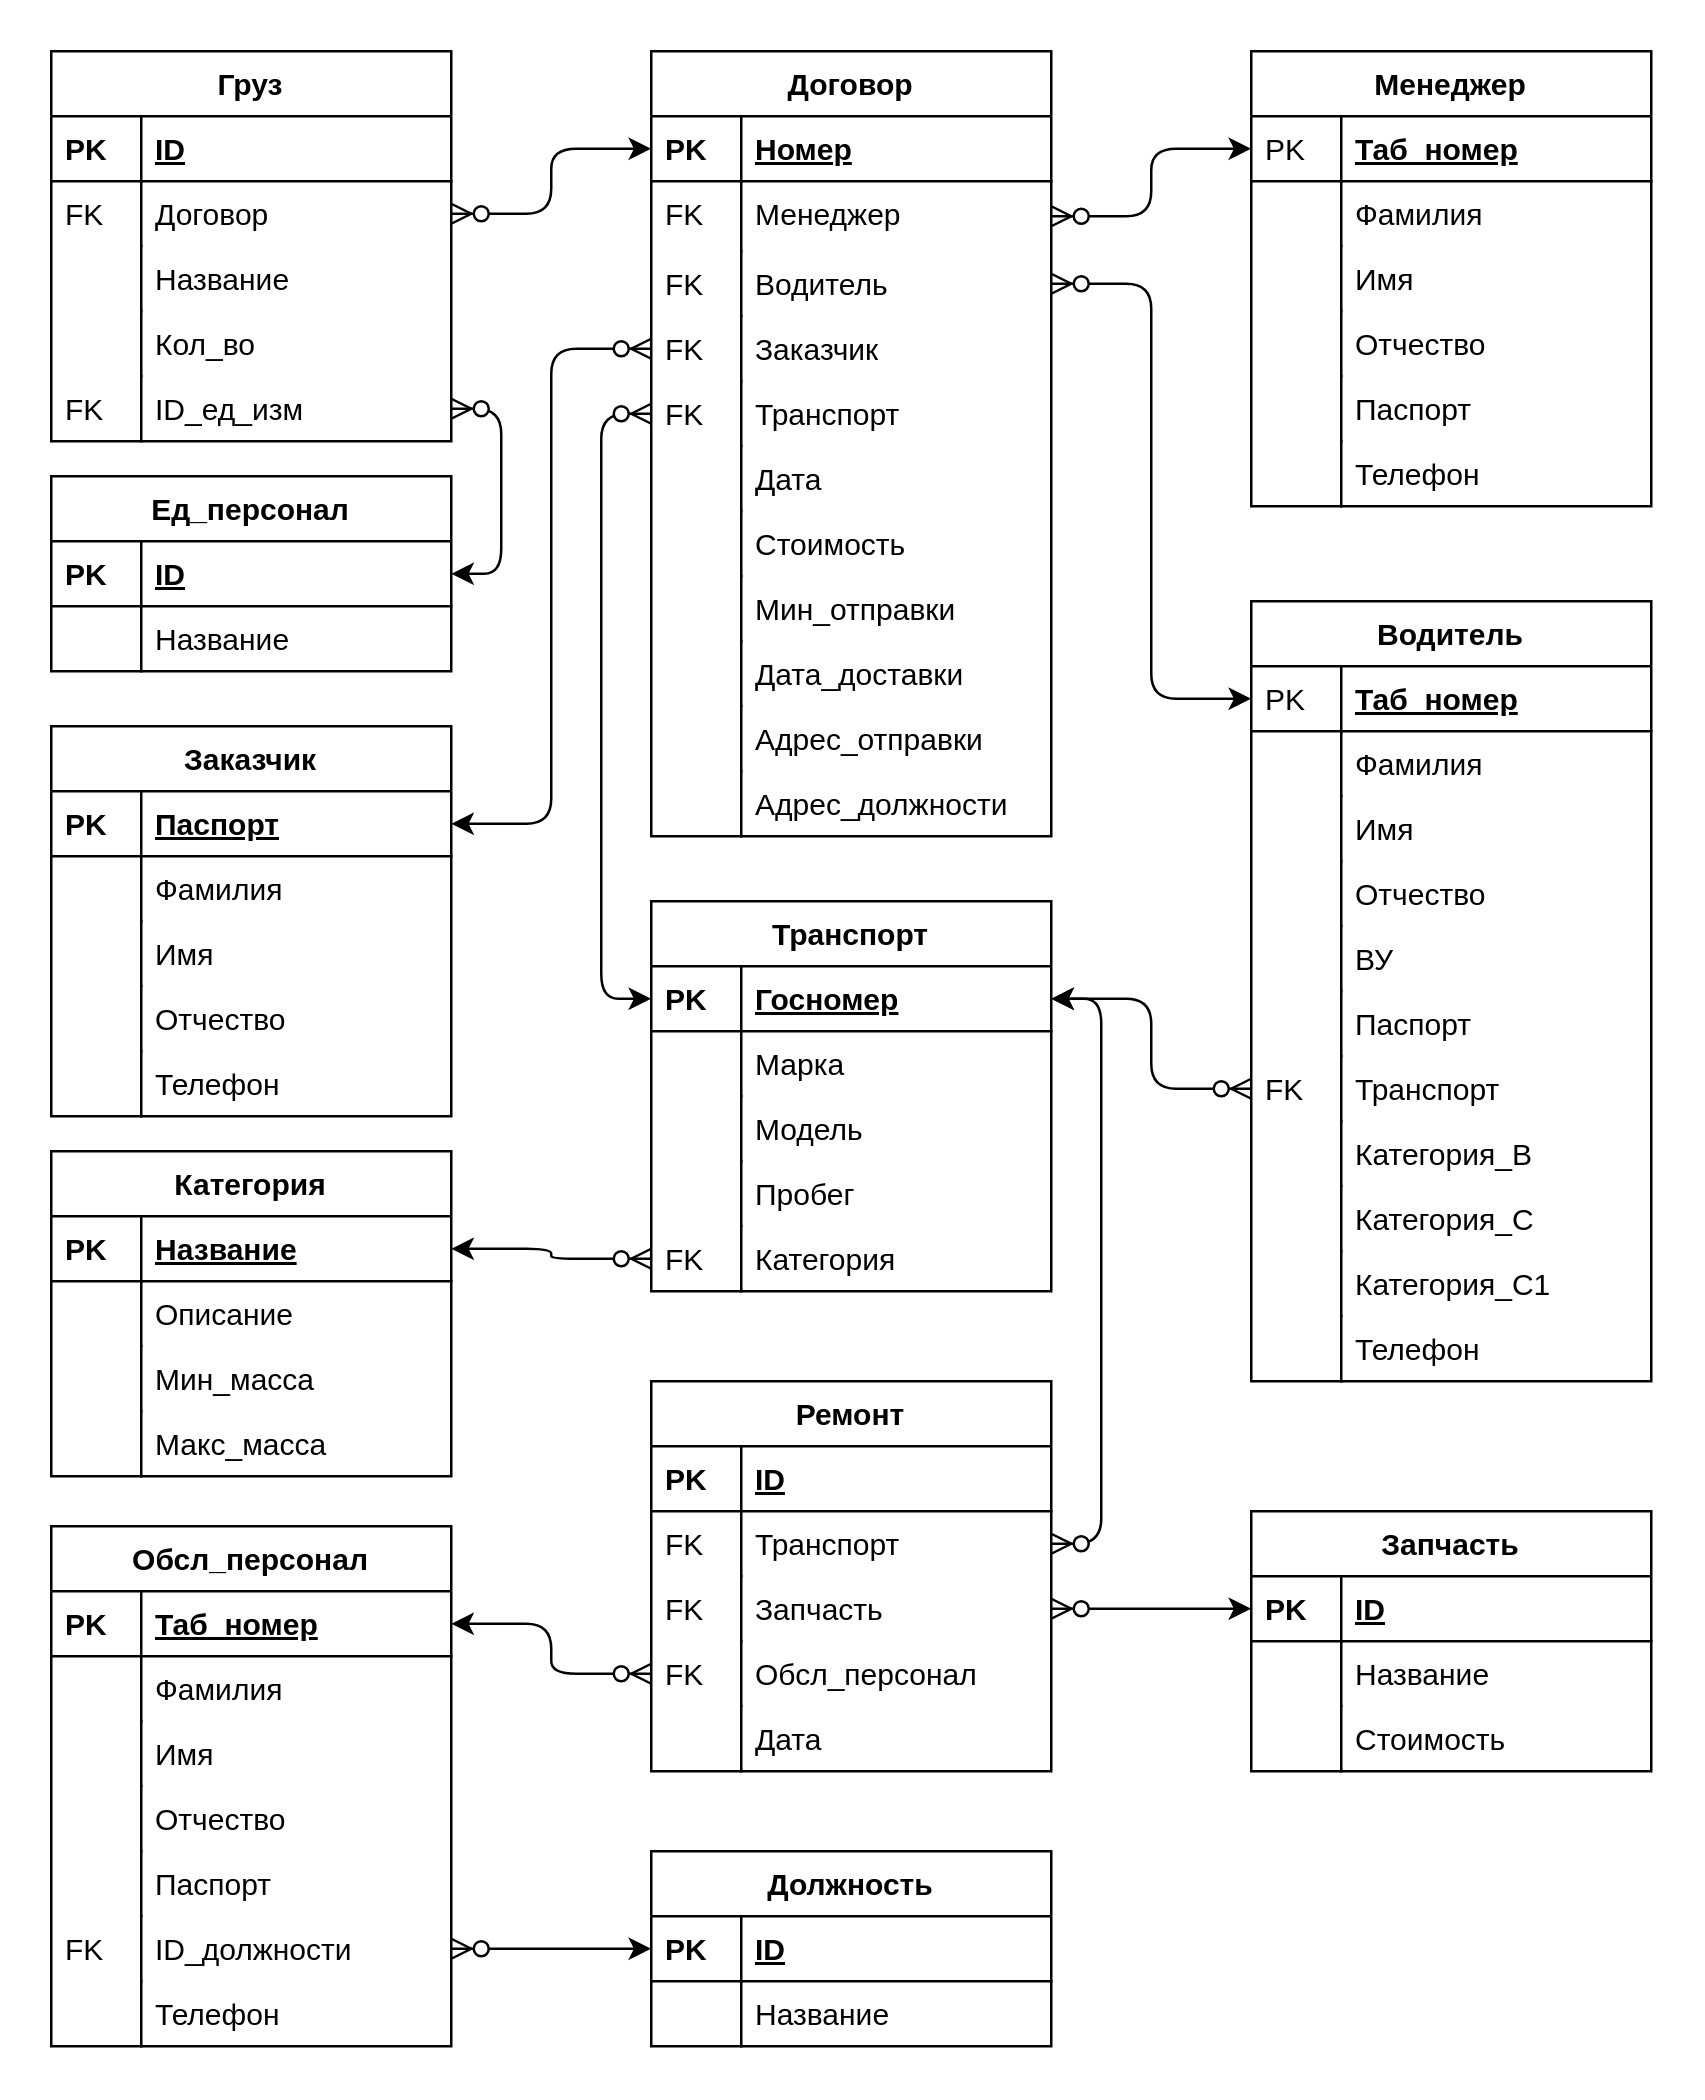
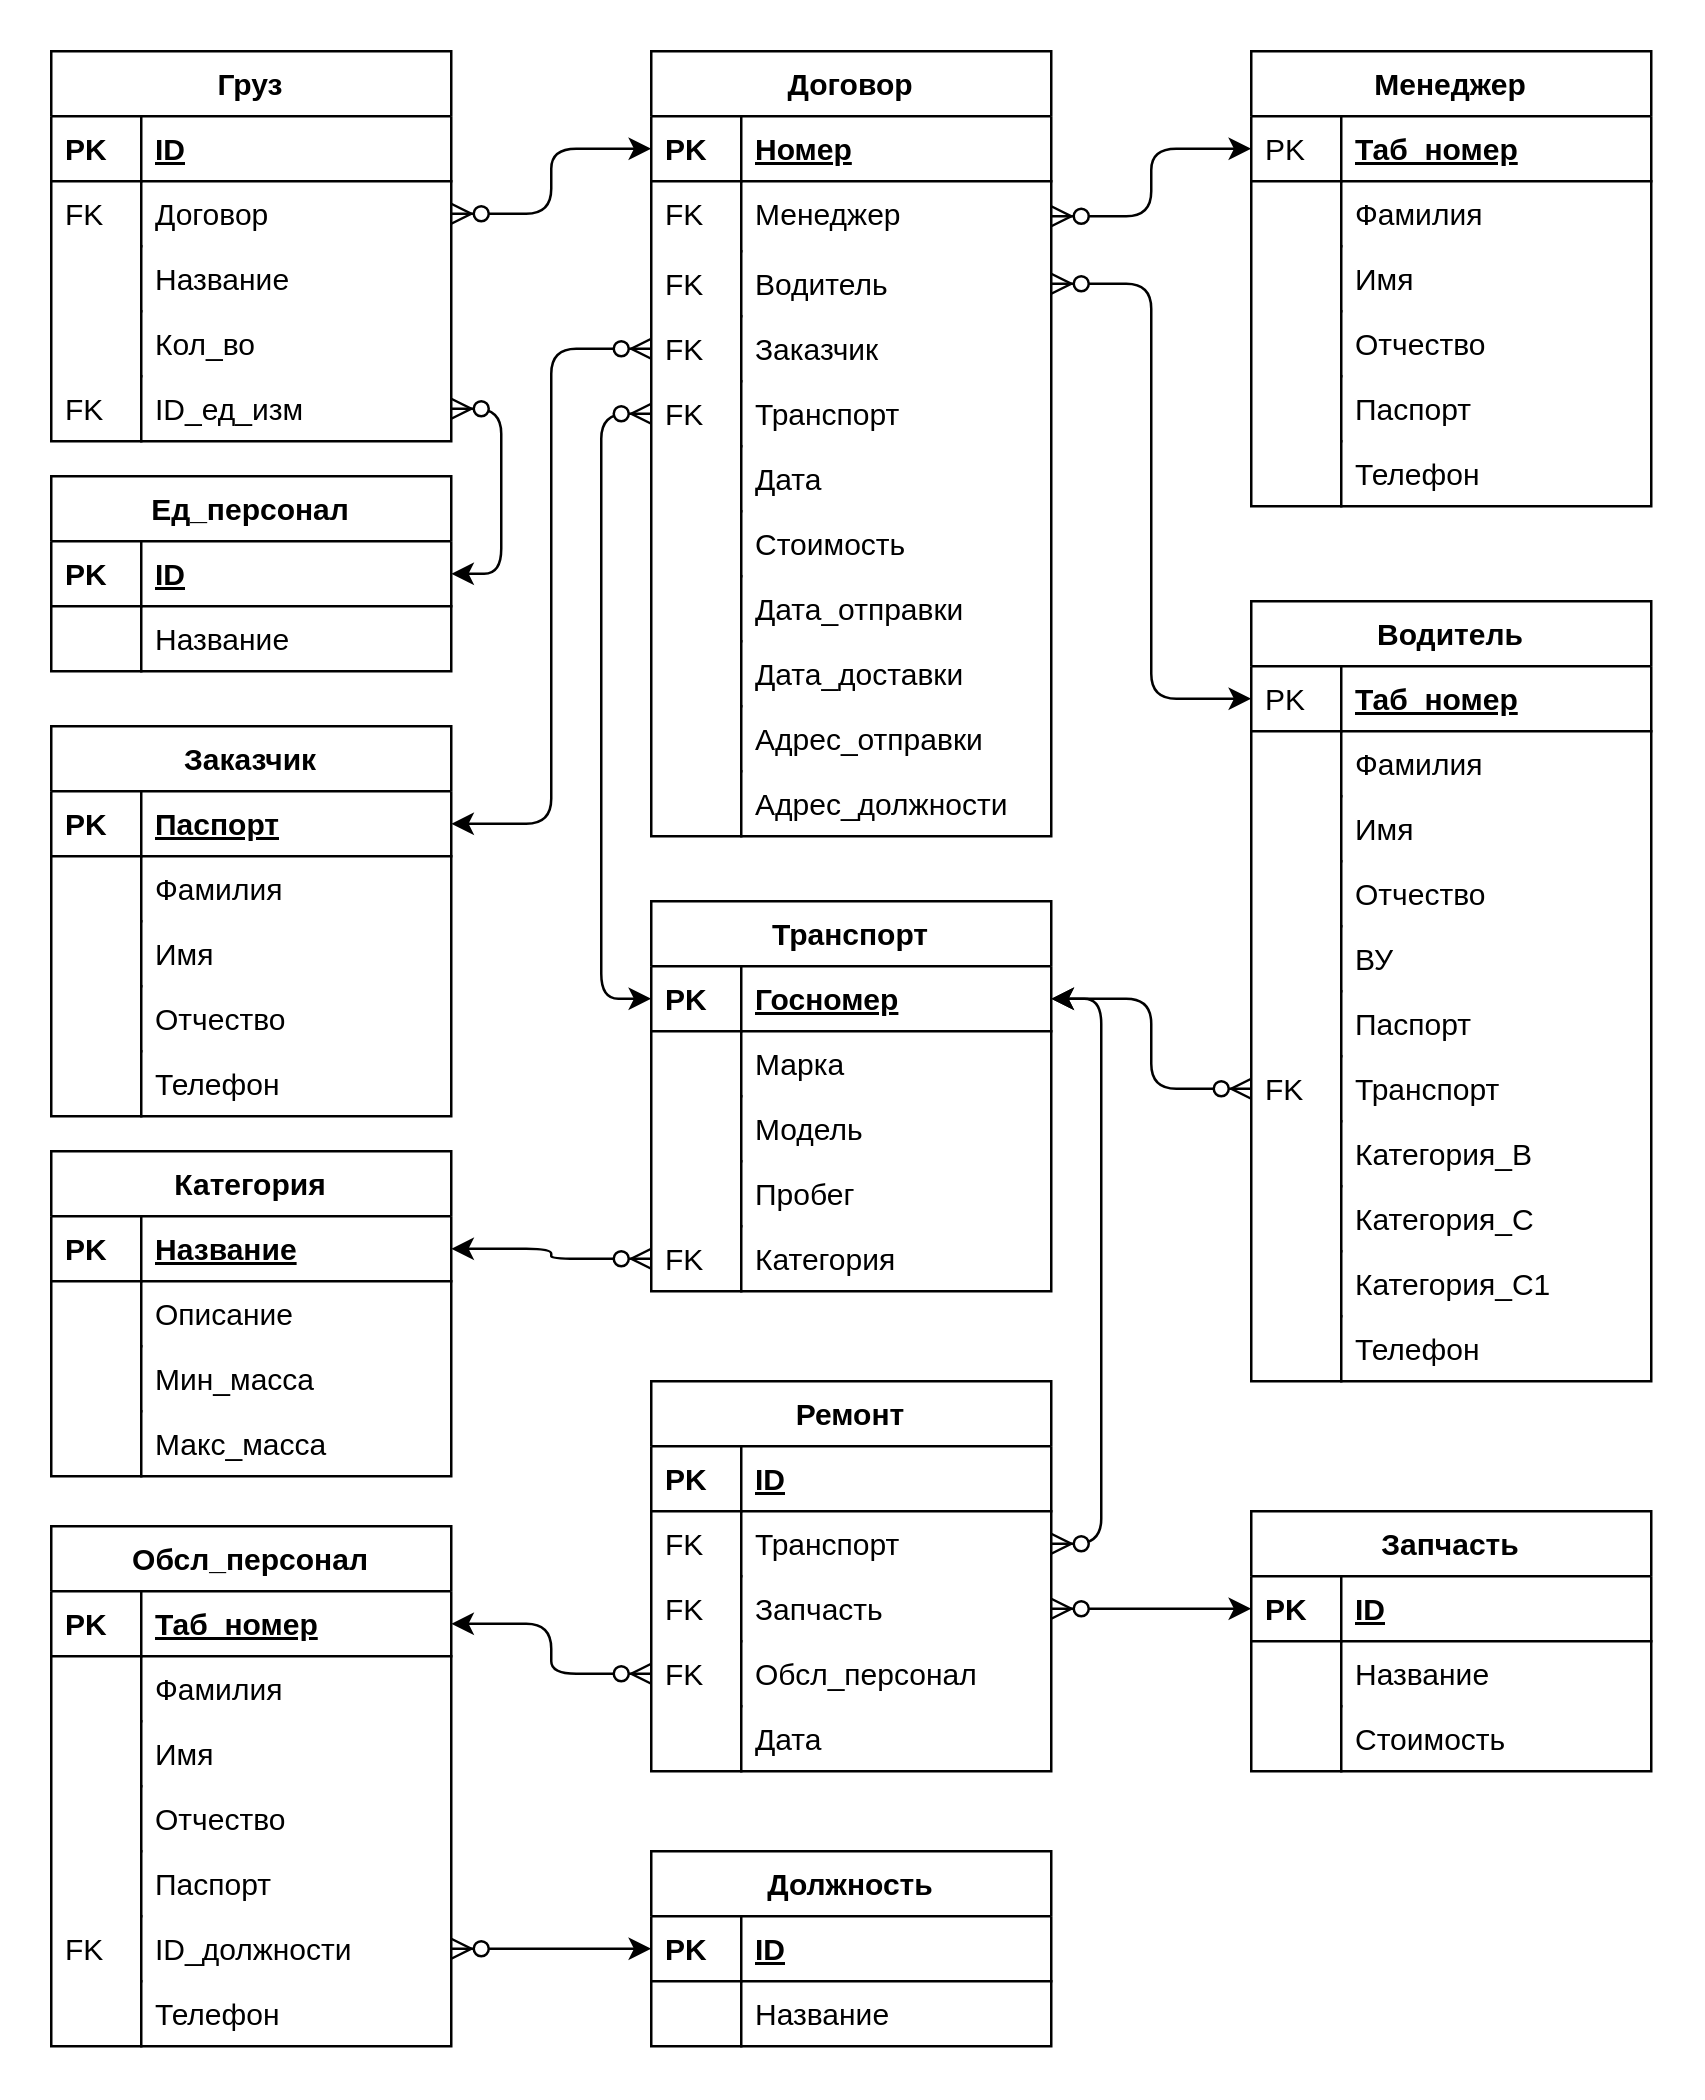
(856, 610) -> (864, 610)
